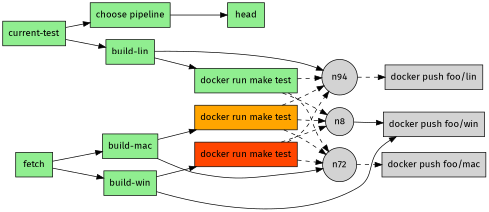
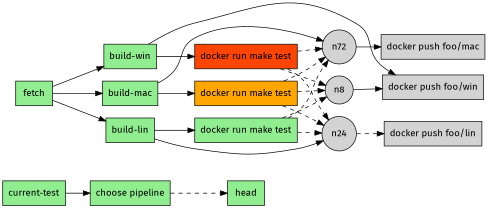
(195, 15) -> (195, 193)
(82, 43) -> (76, 109)
(340, 77) -> (339, 134)
(366, 165) -> (365, 47)
